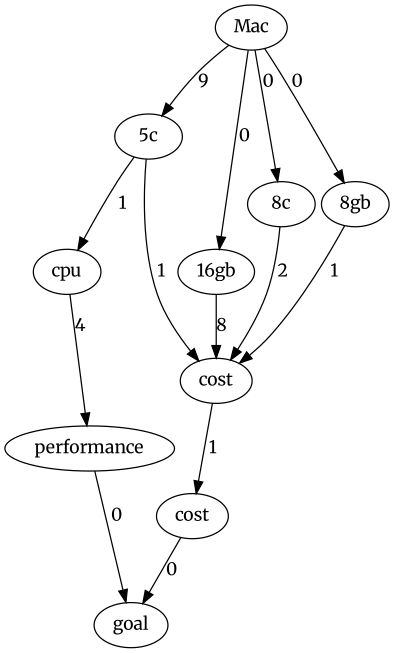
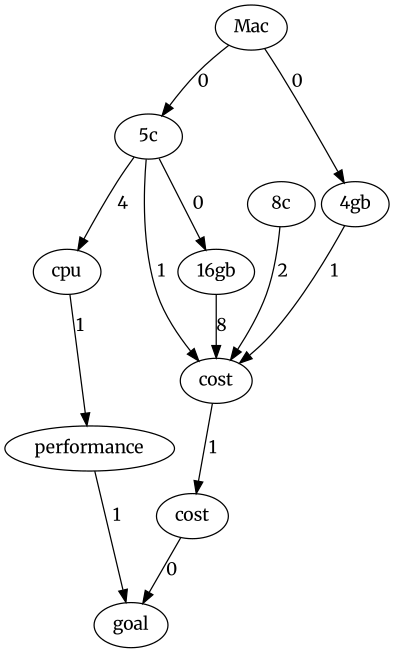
(204, 82) -> (204, 82)
(265, 110) -> none
(235, 144) -> (180, 199)
(123, 204) -> (123, 204)
(355, 204) -> (355, 204)
(80, 326) -> (80, 326)
(117, 516) -> (117, 516)
